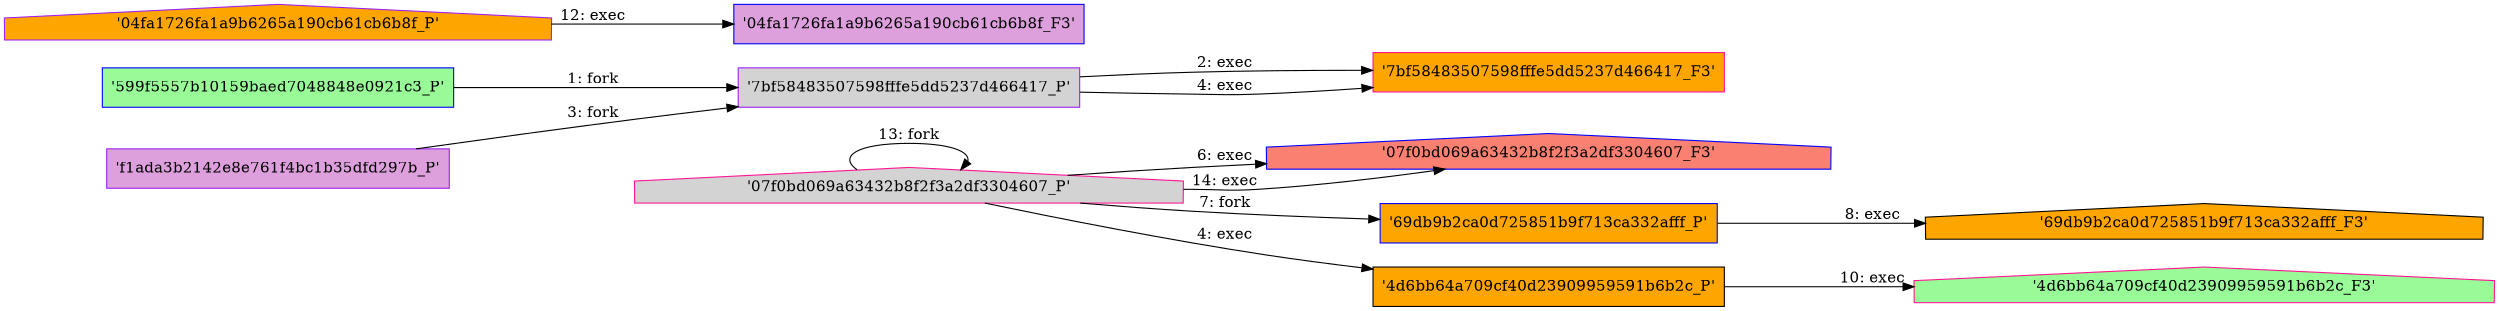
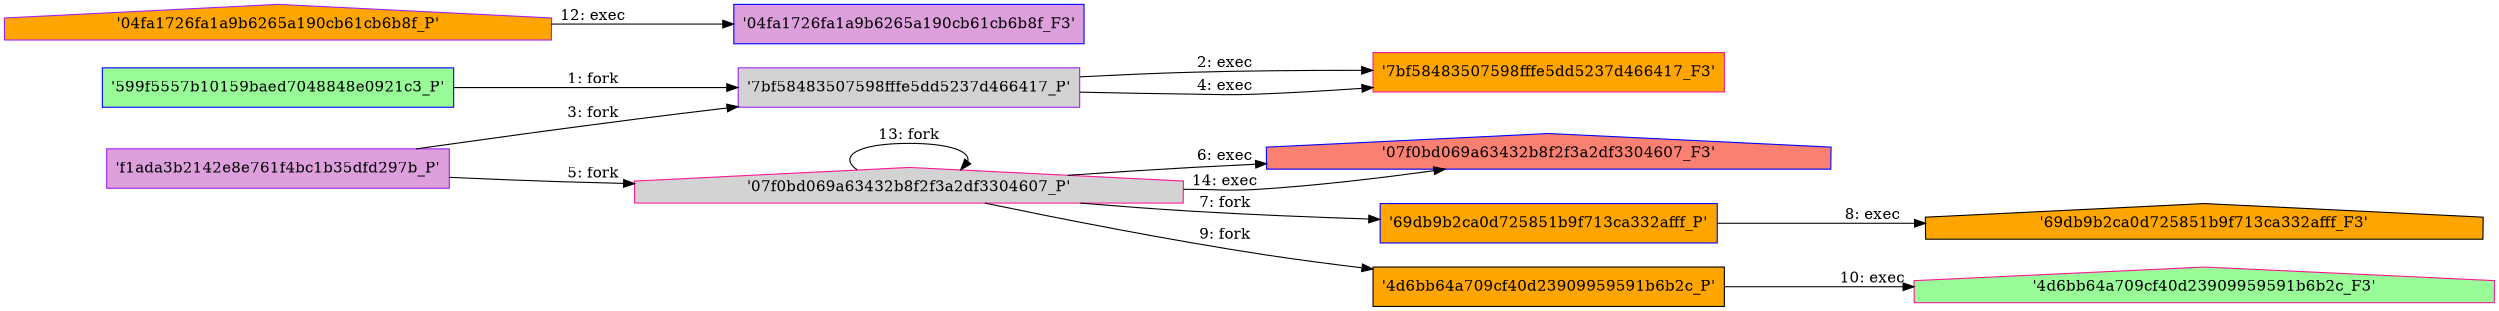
none -> (536, 181)
(1225, 235) -> (1225, 235)
